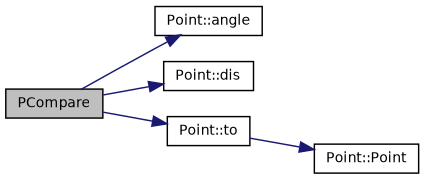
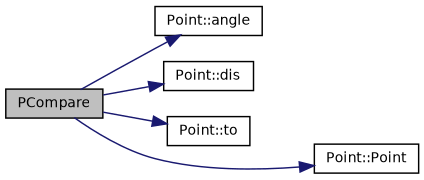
(275, 143) -> (182, 164)
